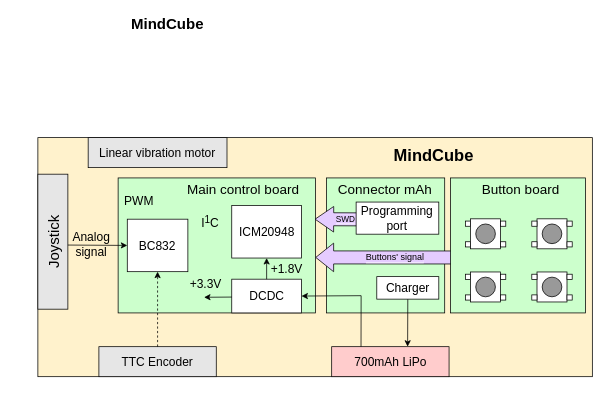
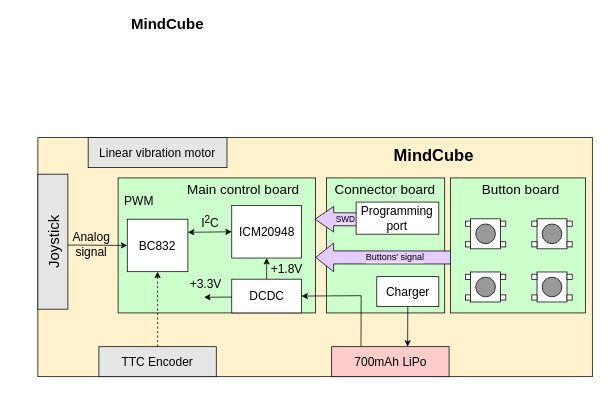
(385, 189) -> (385, 189)
(210, 222) -> (210, 222)
none -> (196, 232)
(408, 288) -> (408, 292)
